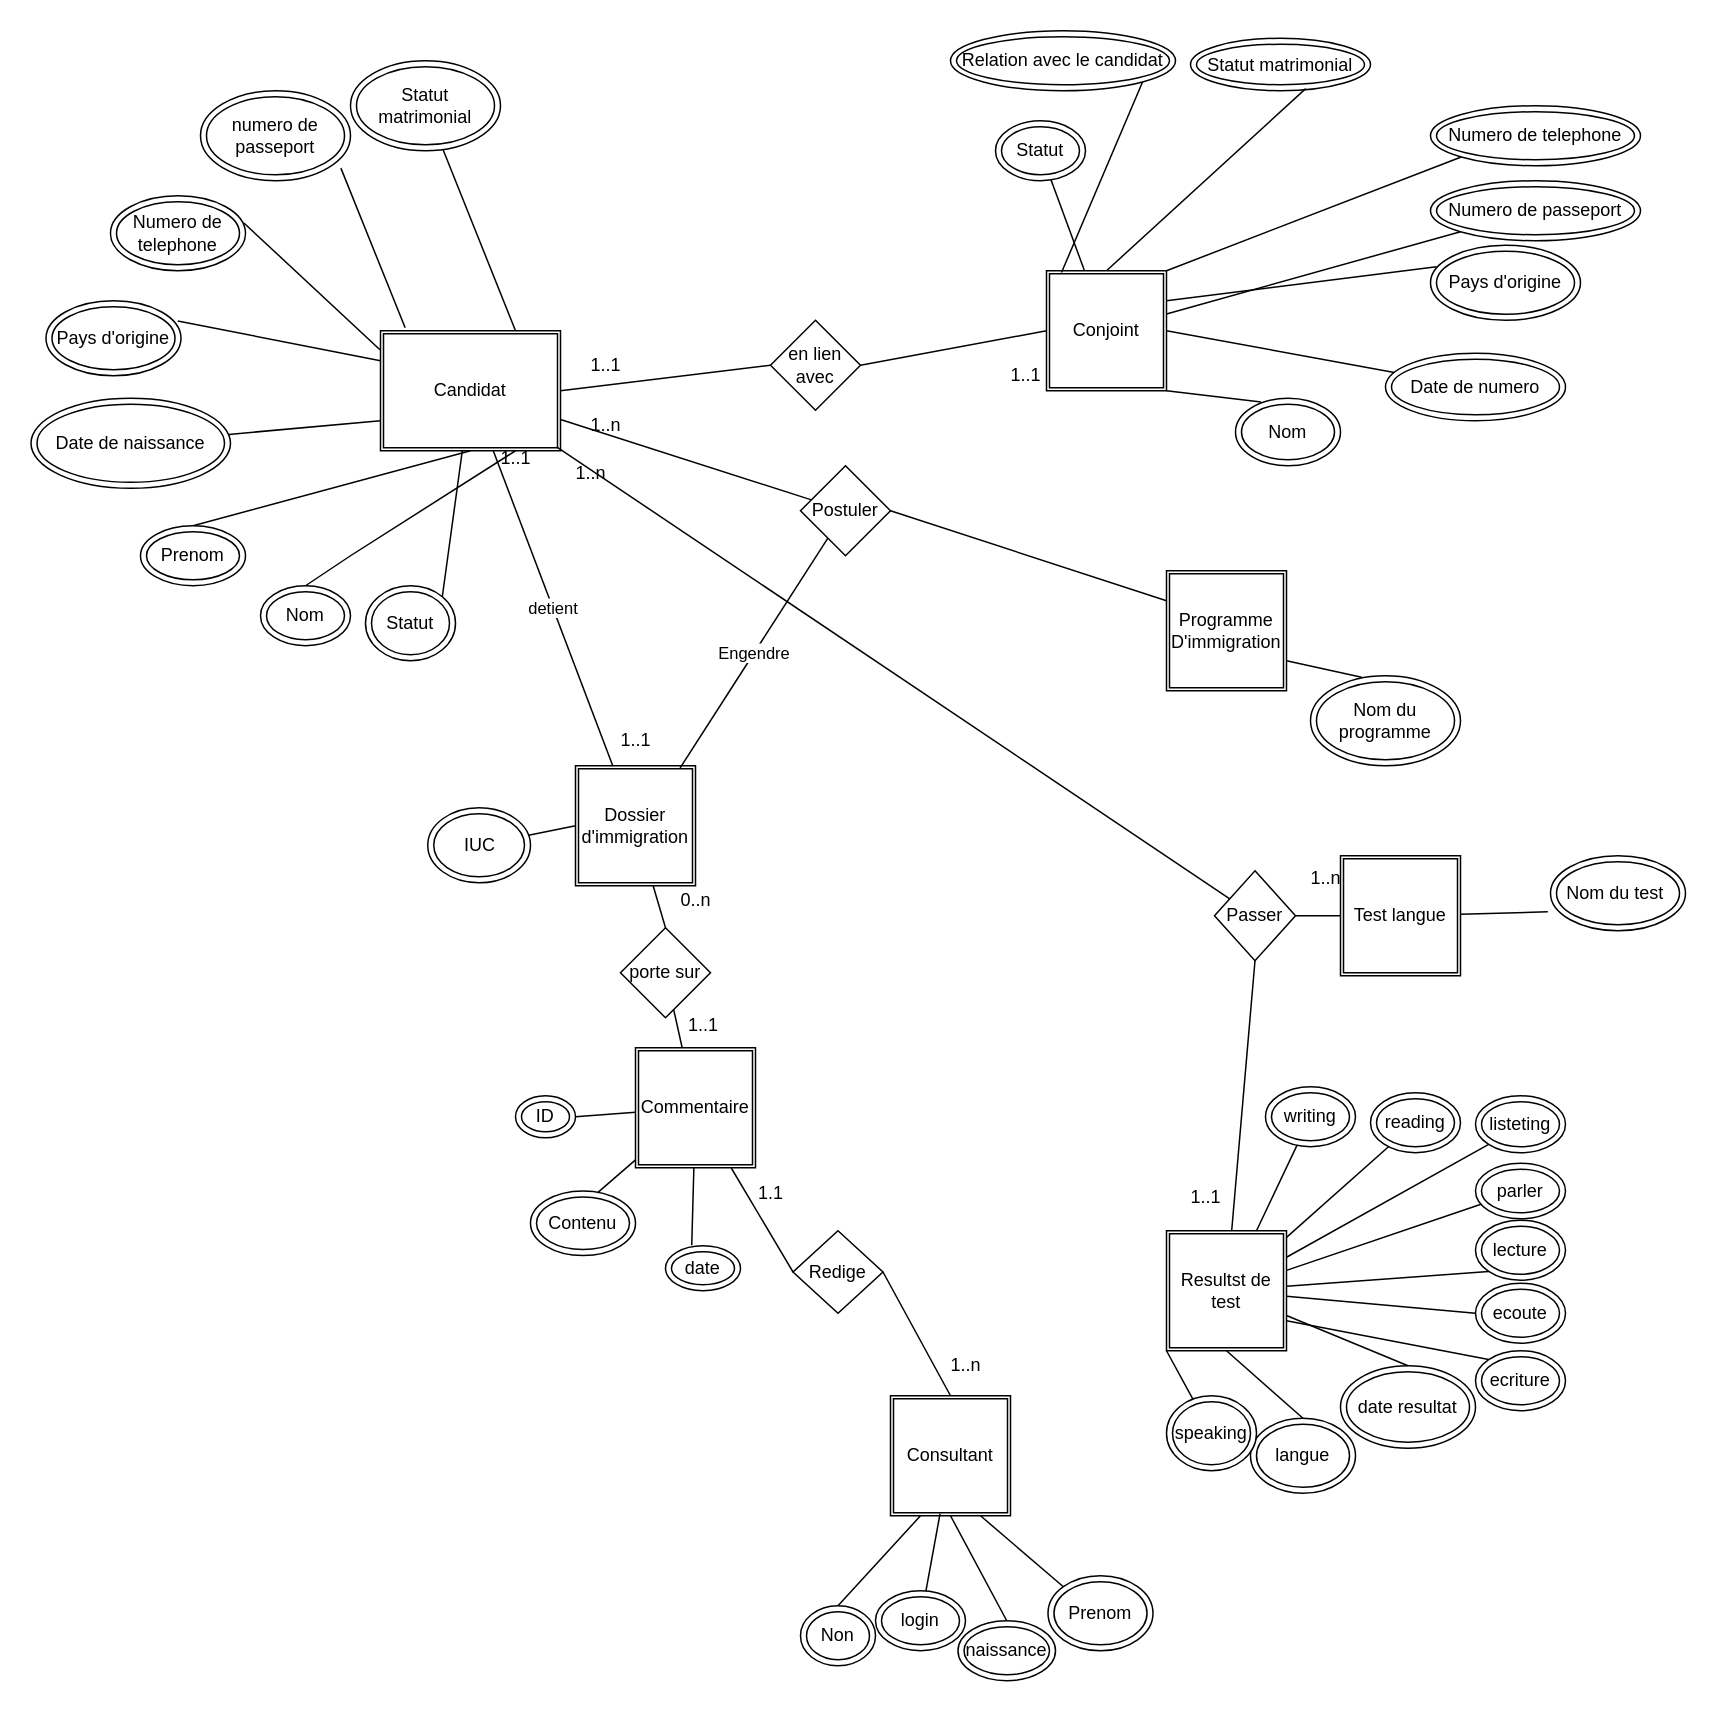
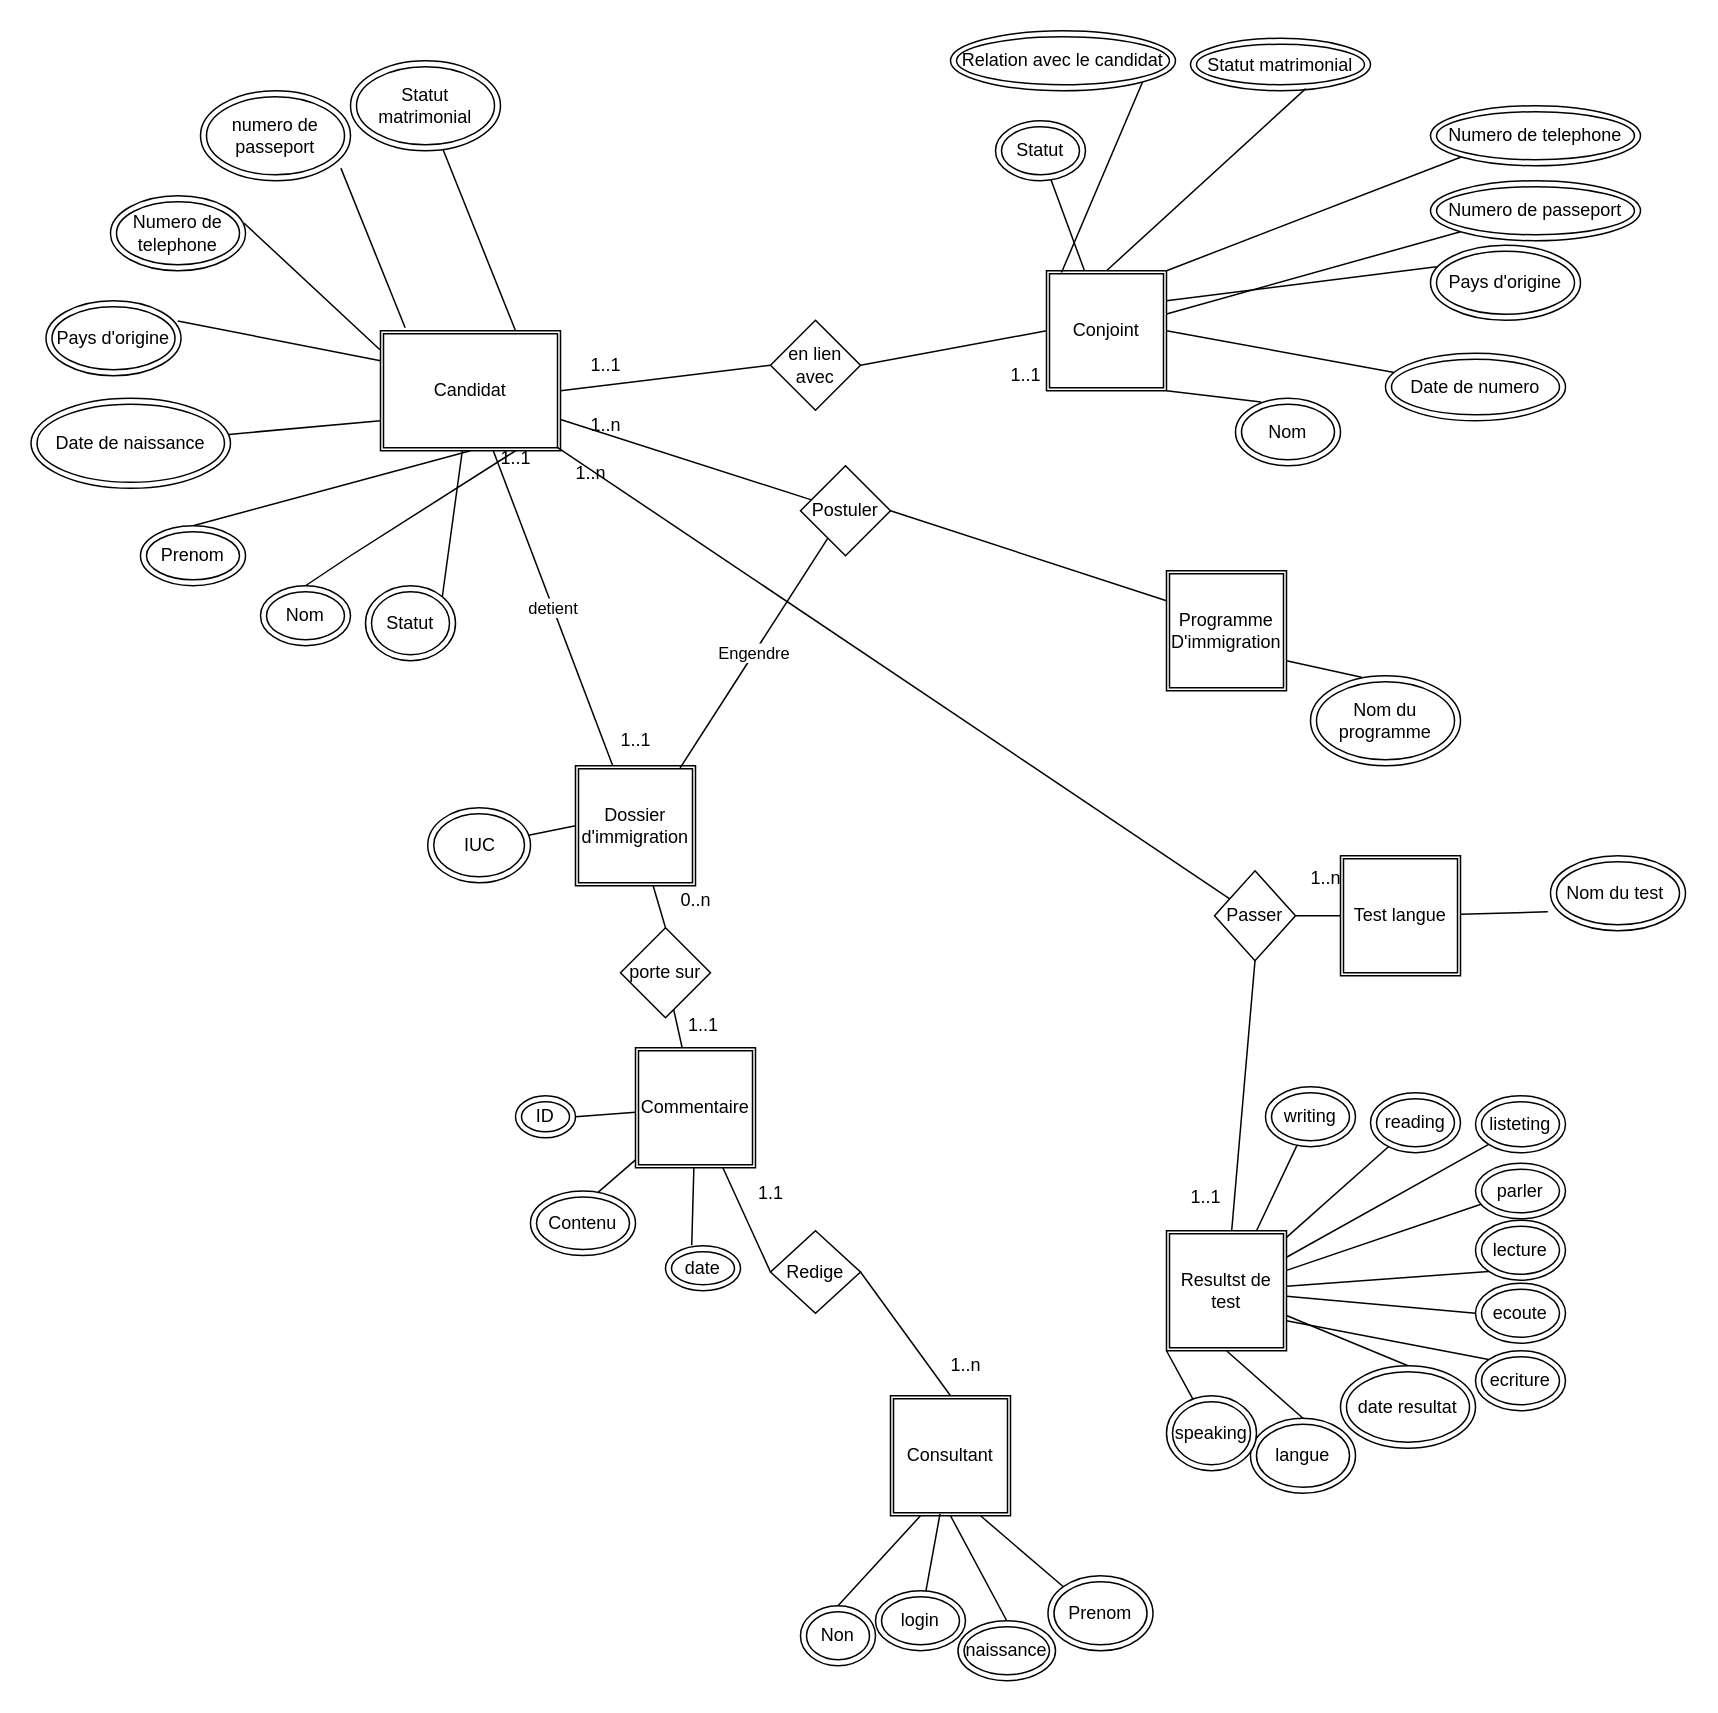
(838, 1272) -> (815, 1272)
